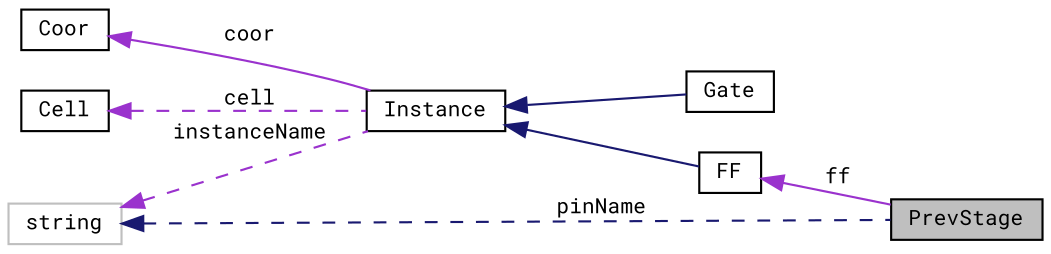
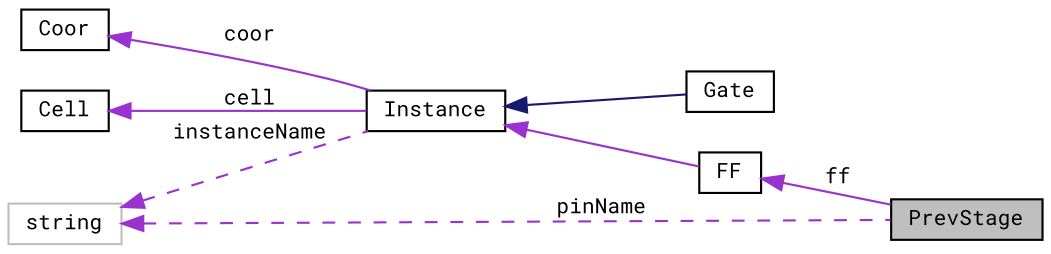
(249, 111) -> (249, 111)
(613, 148) -> (613, 148)
(517, 222) -> (517, 222)
